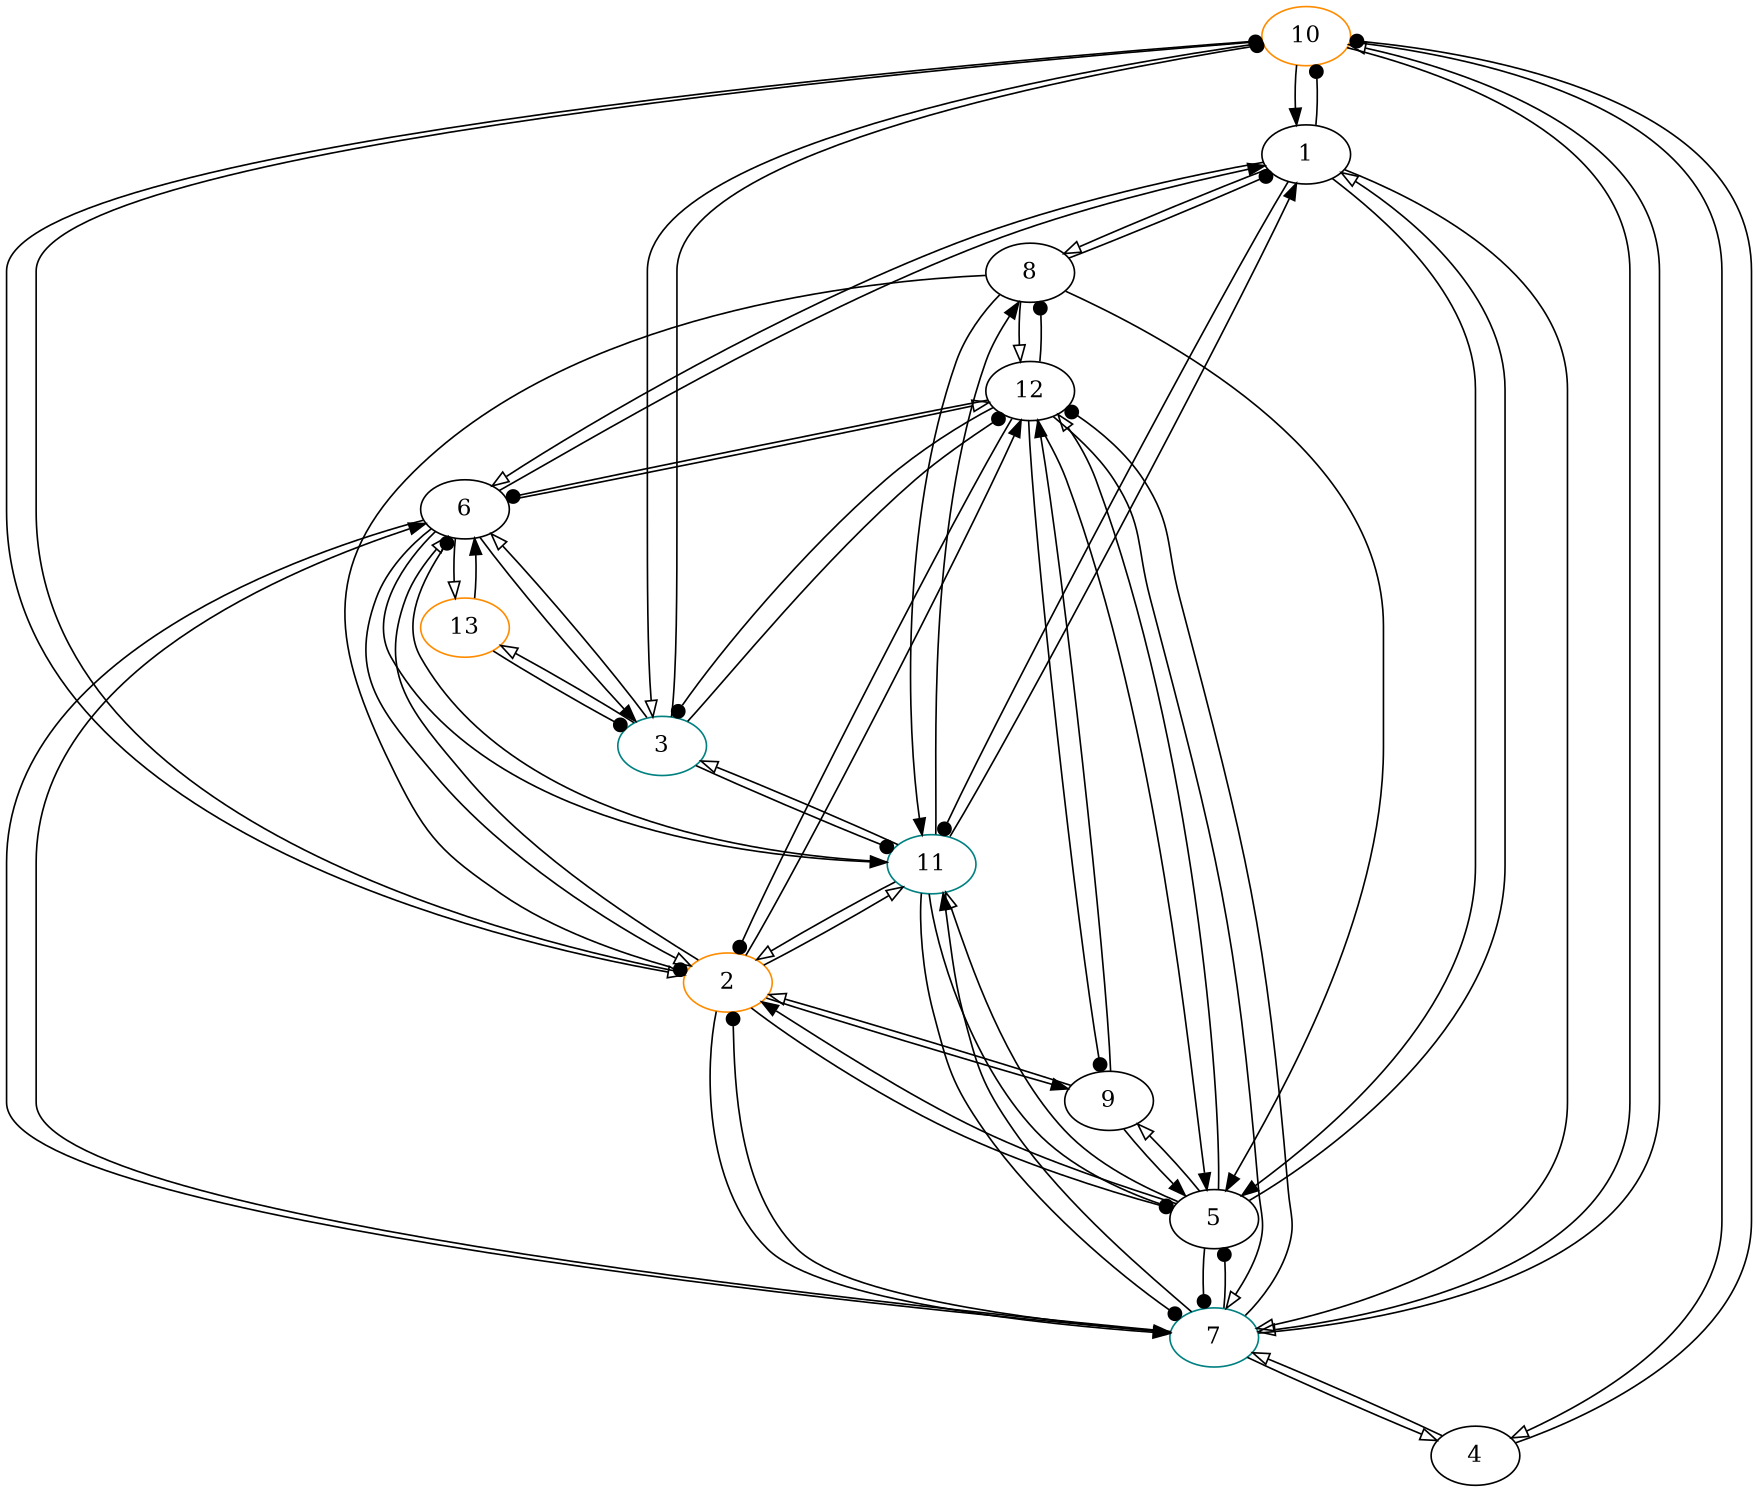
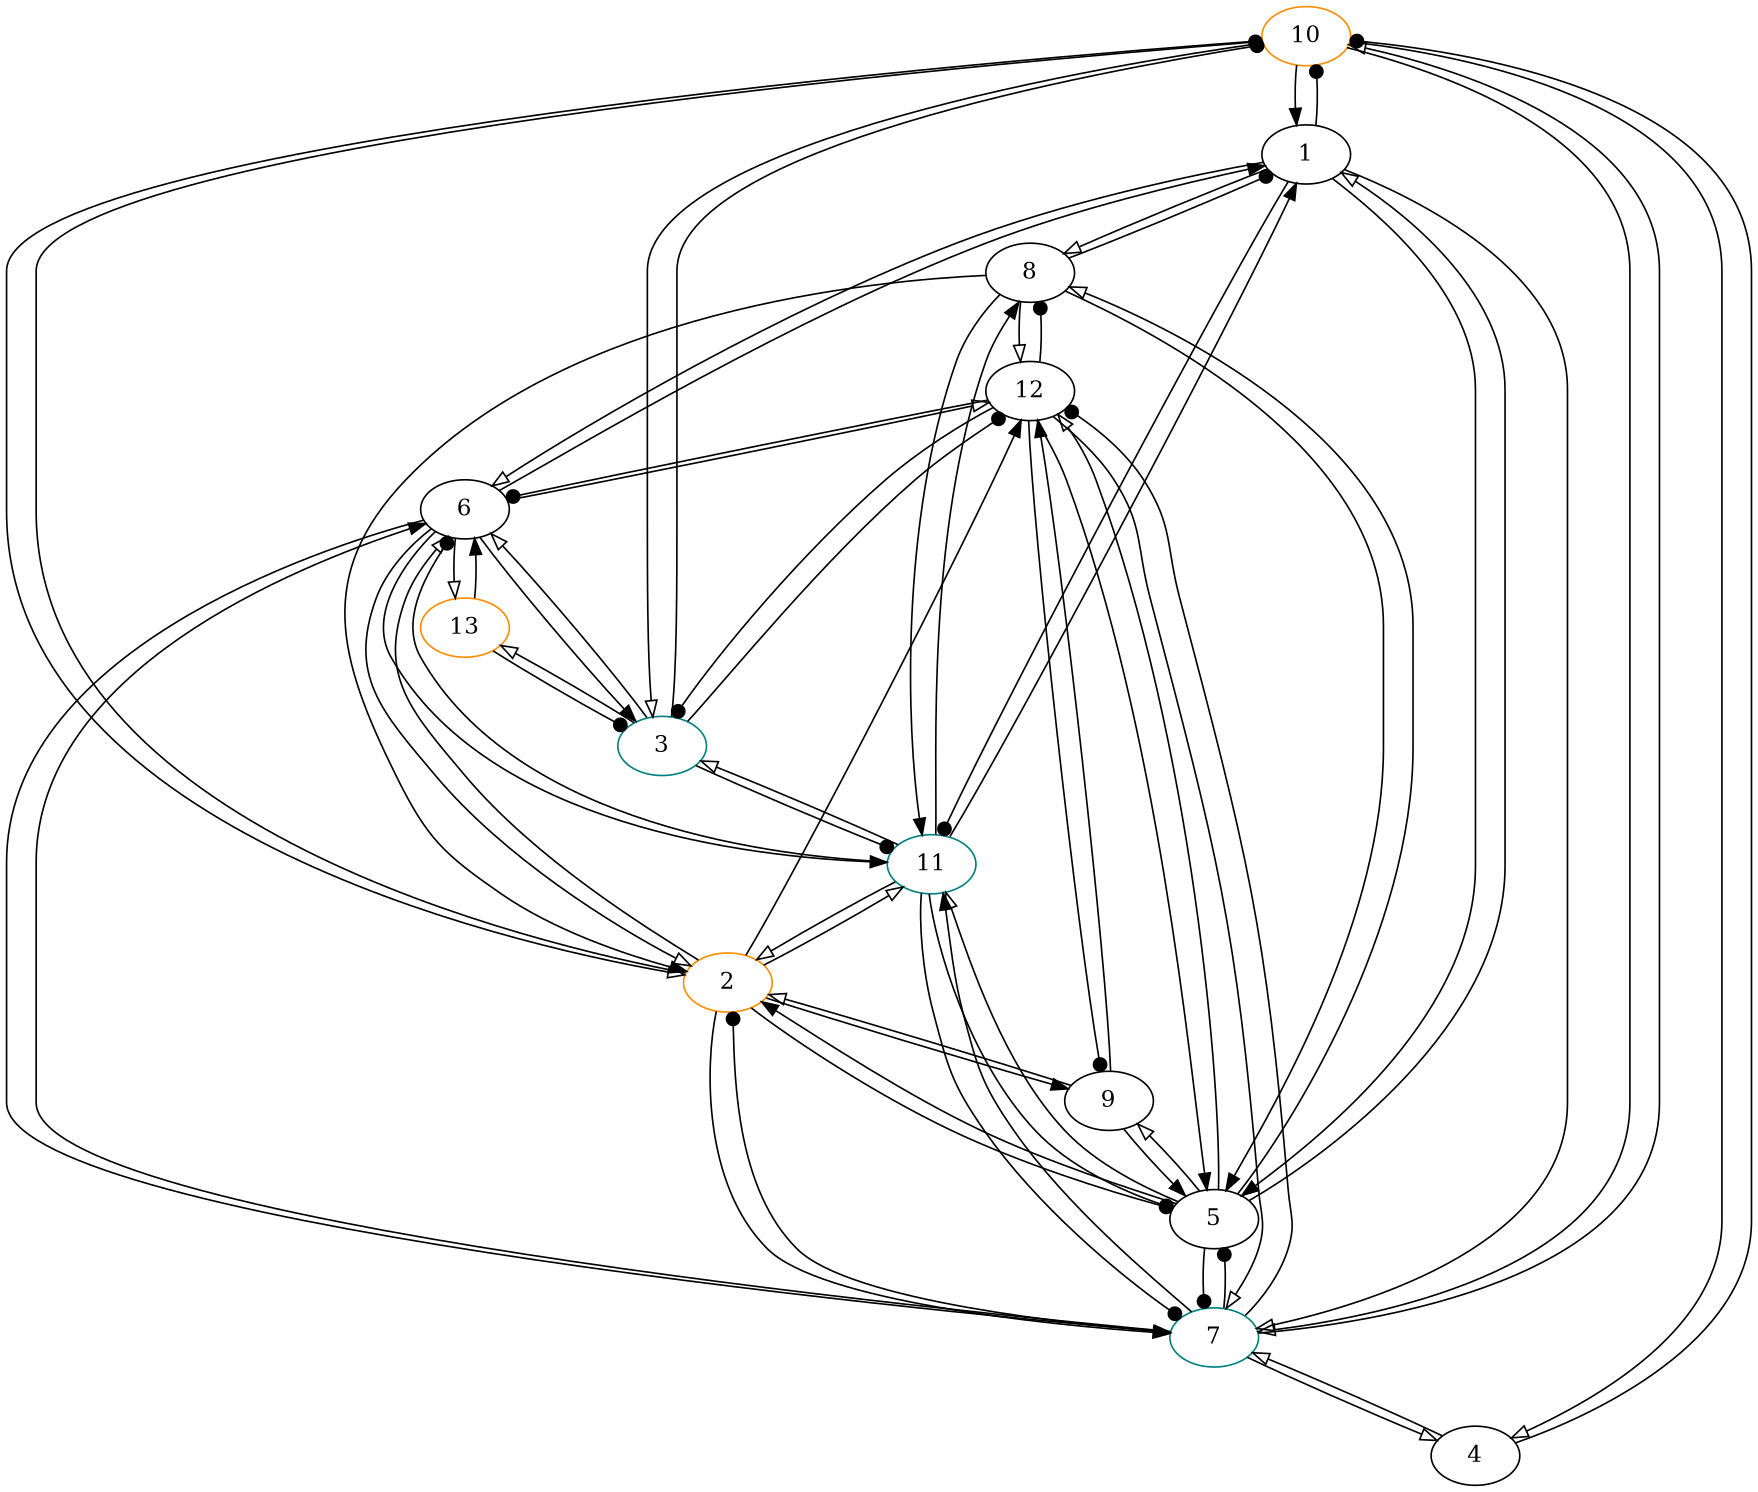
(393, 495) -> (393, 495)
(873, 678) -> none
none -> (1413, 684)
